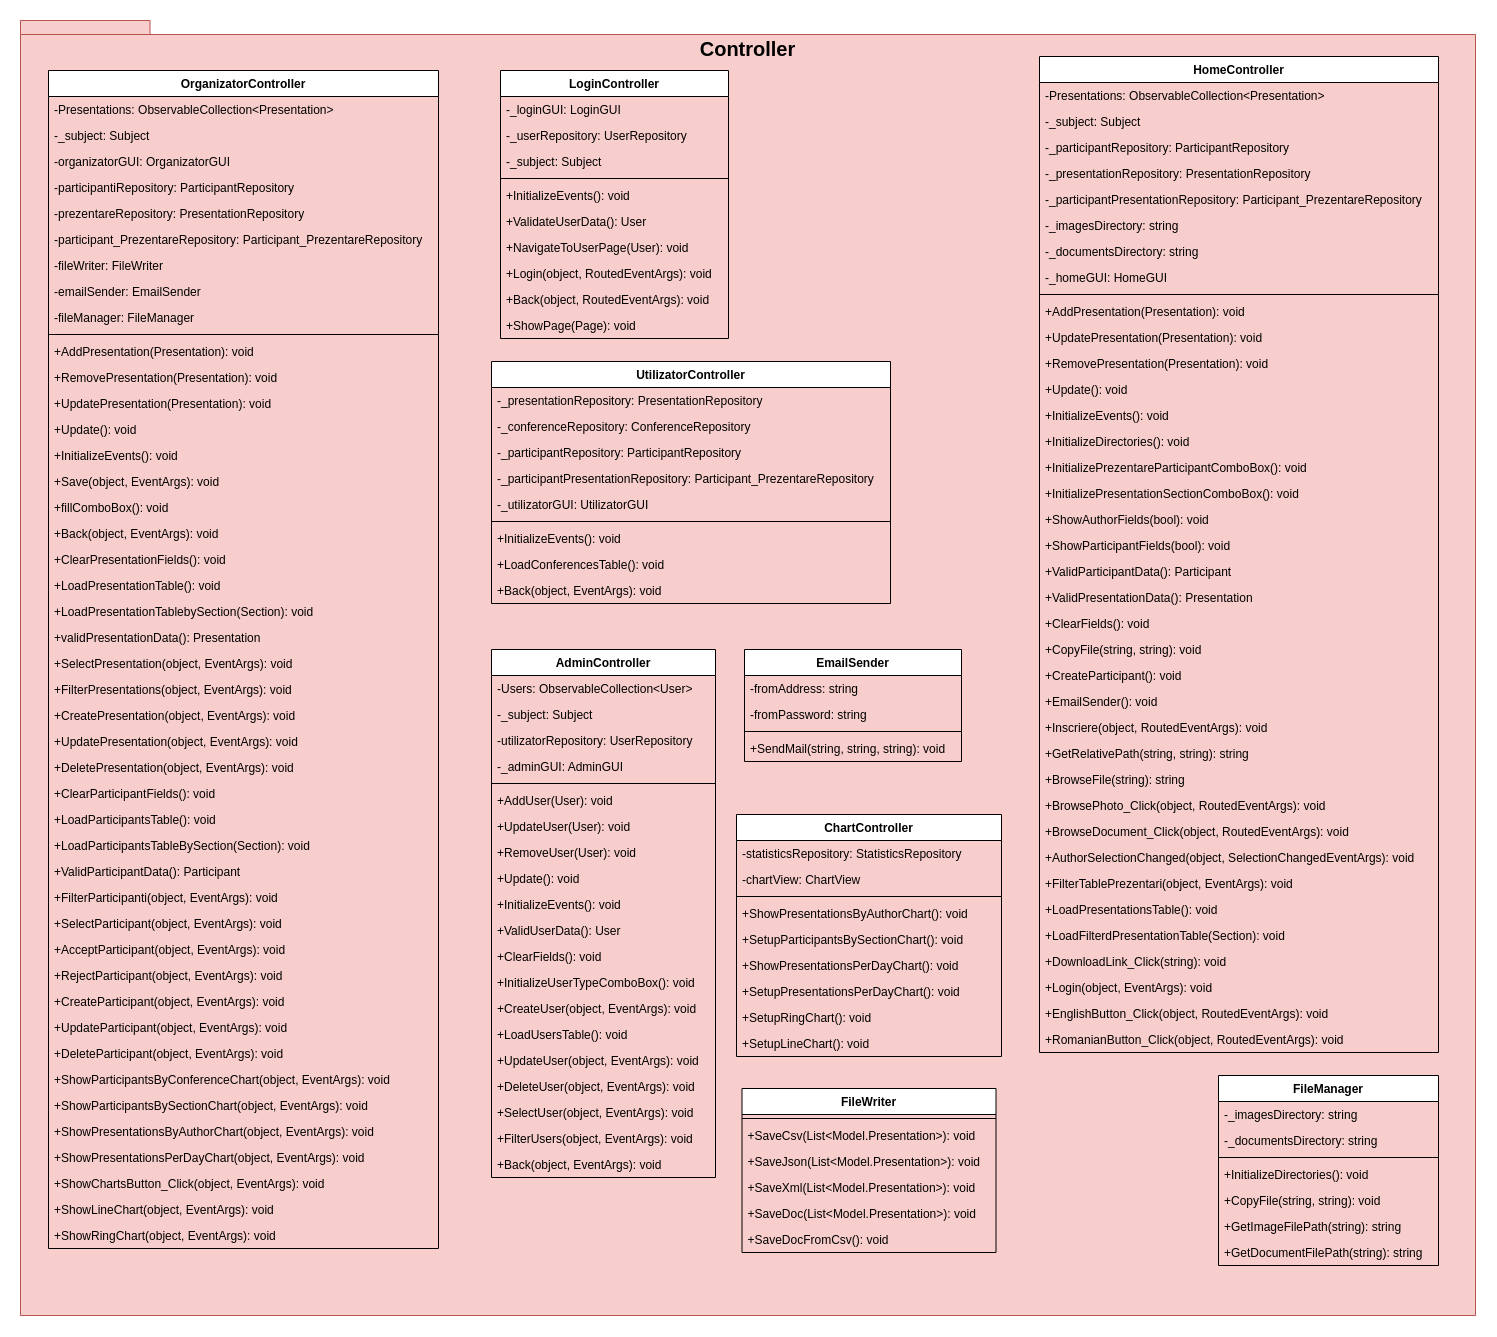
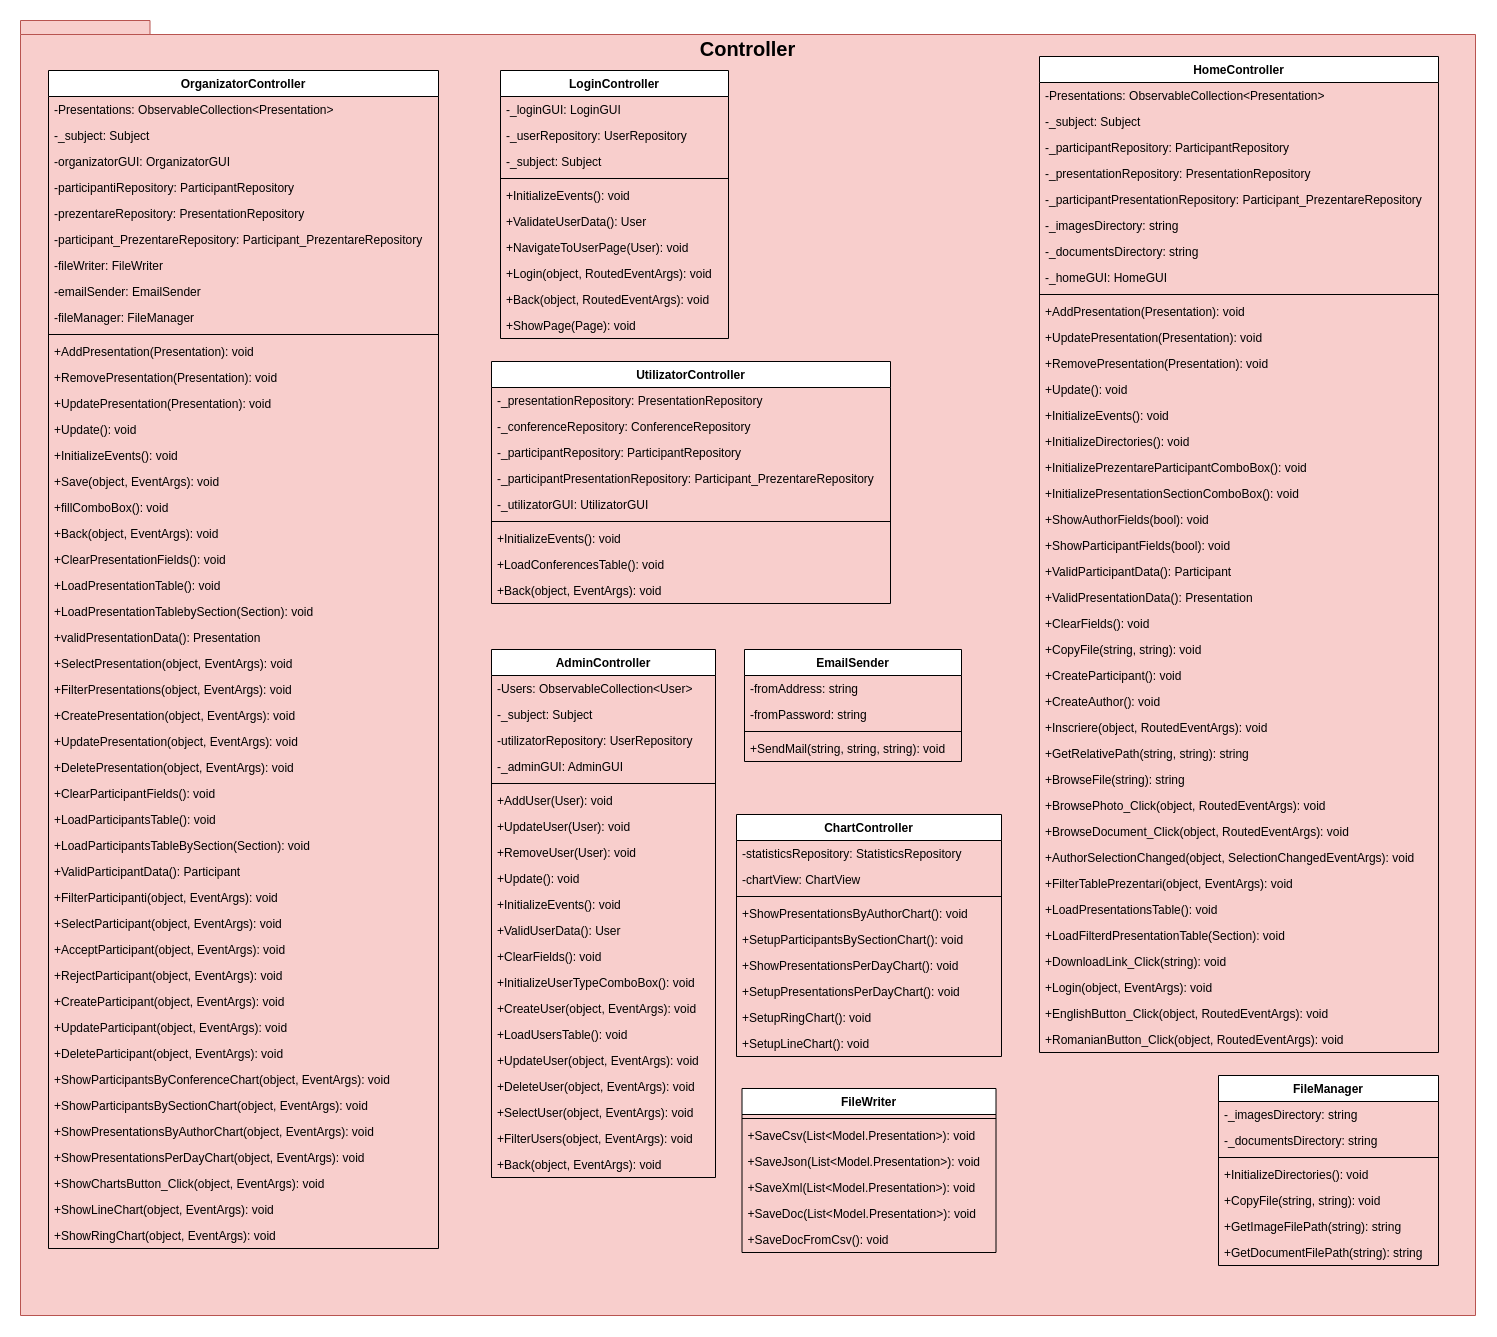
(1104, 702) -> (1111, 702)
